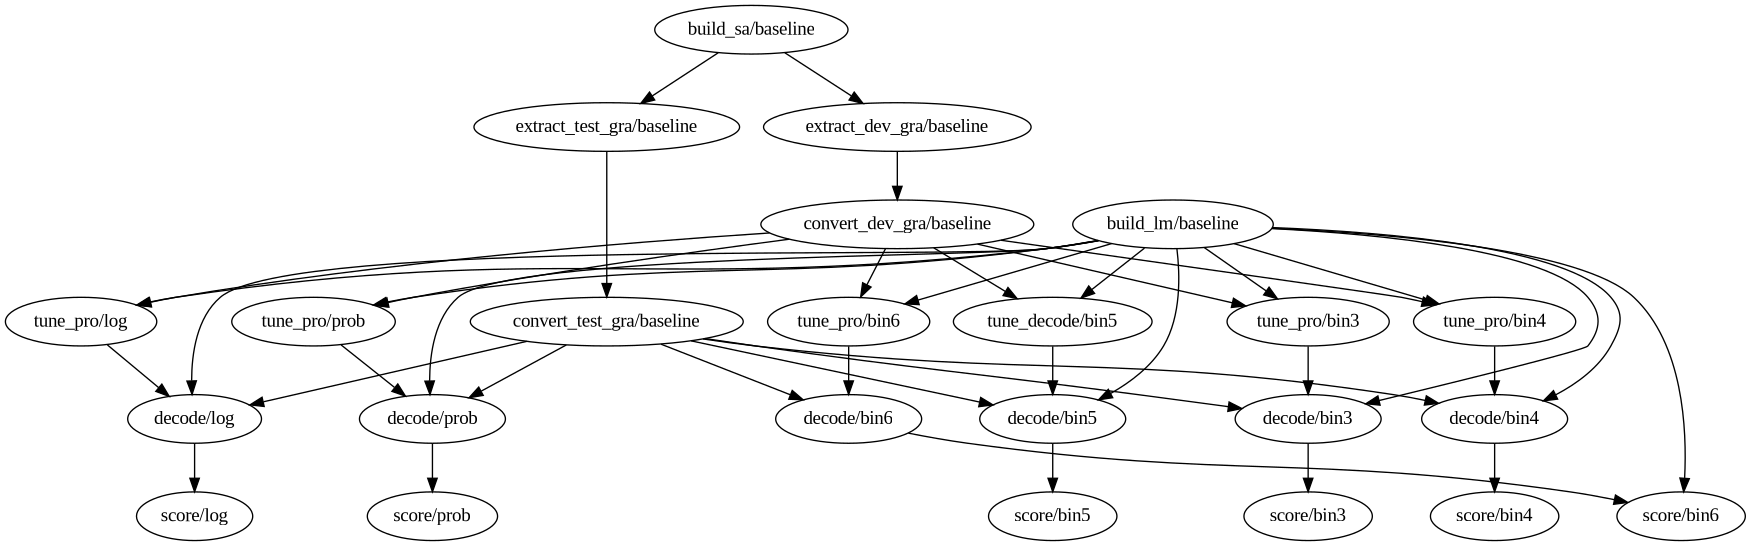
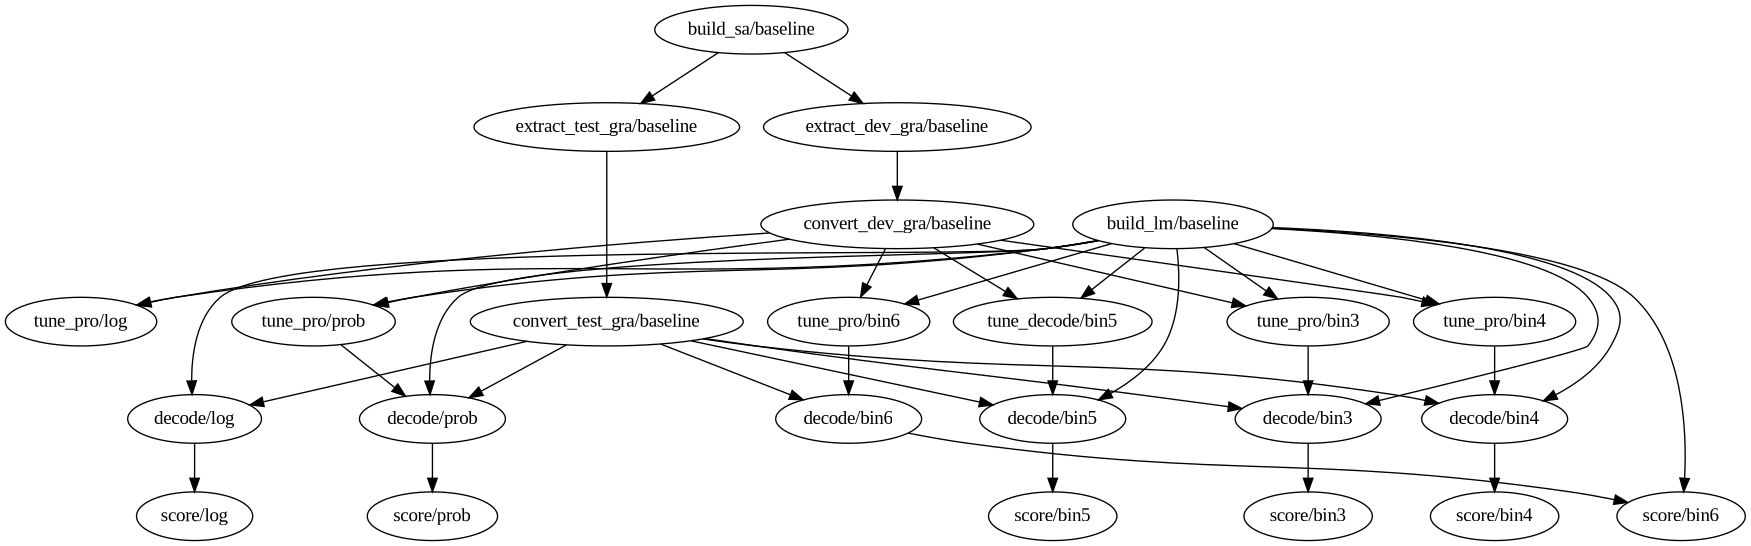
(133, 366) -> none
